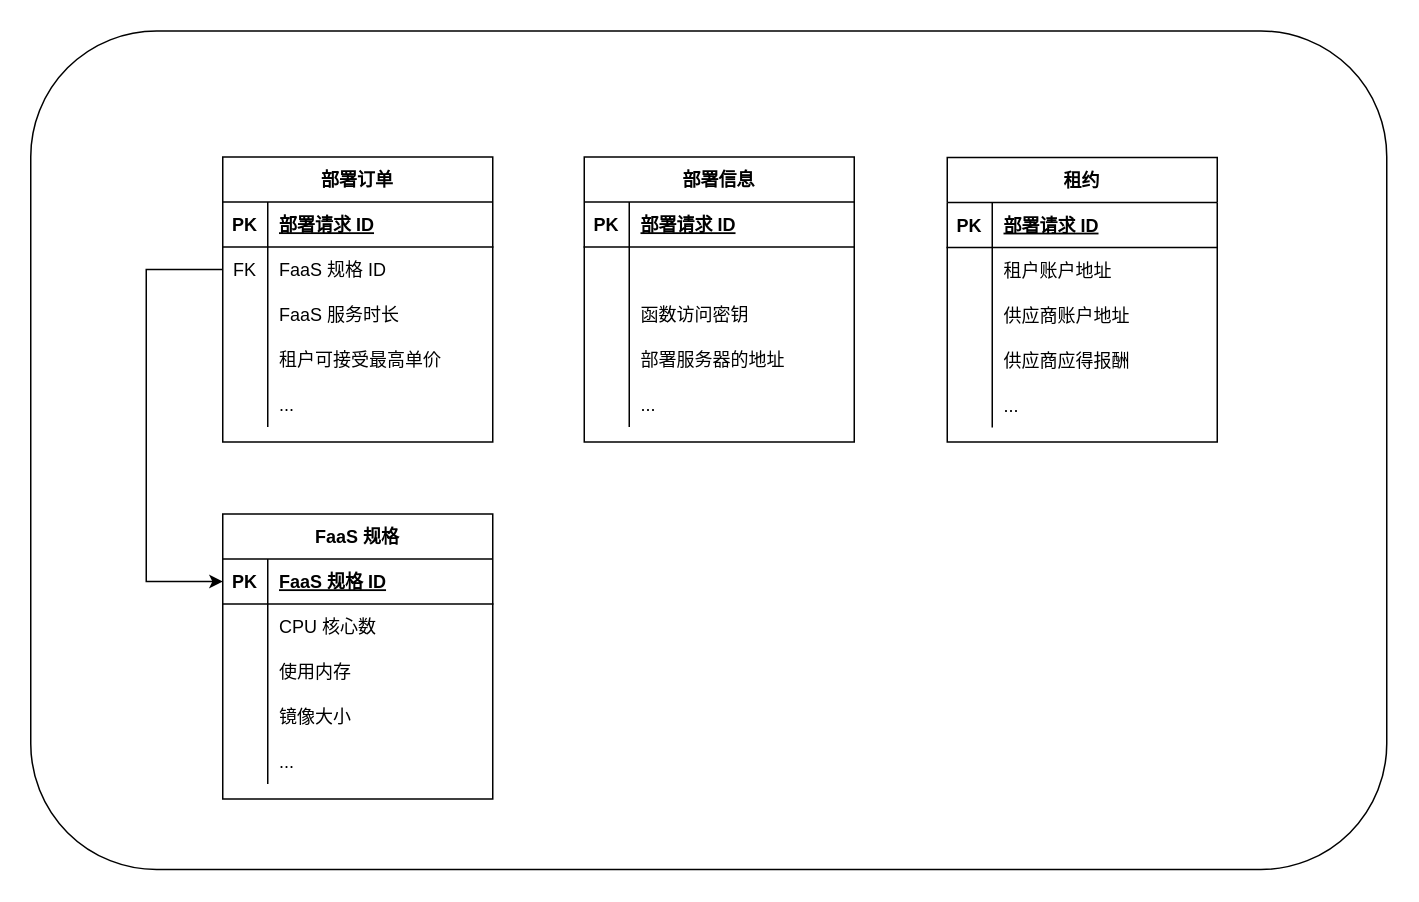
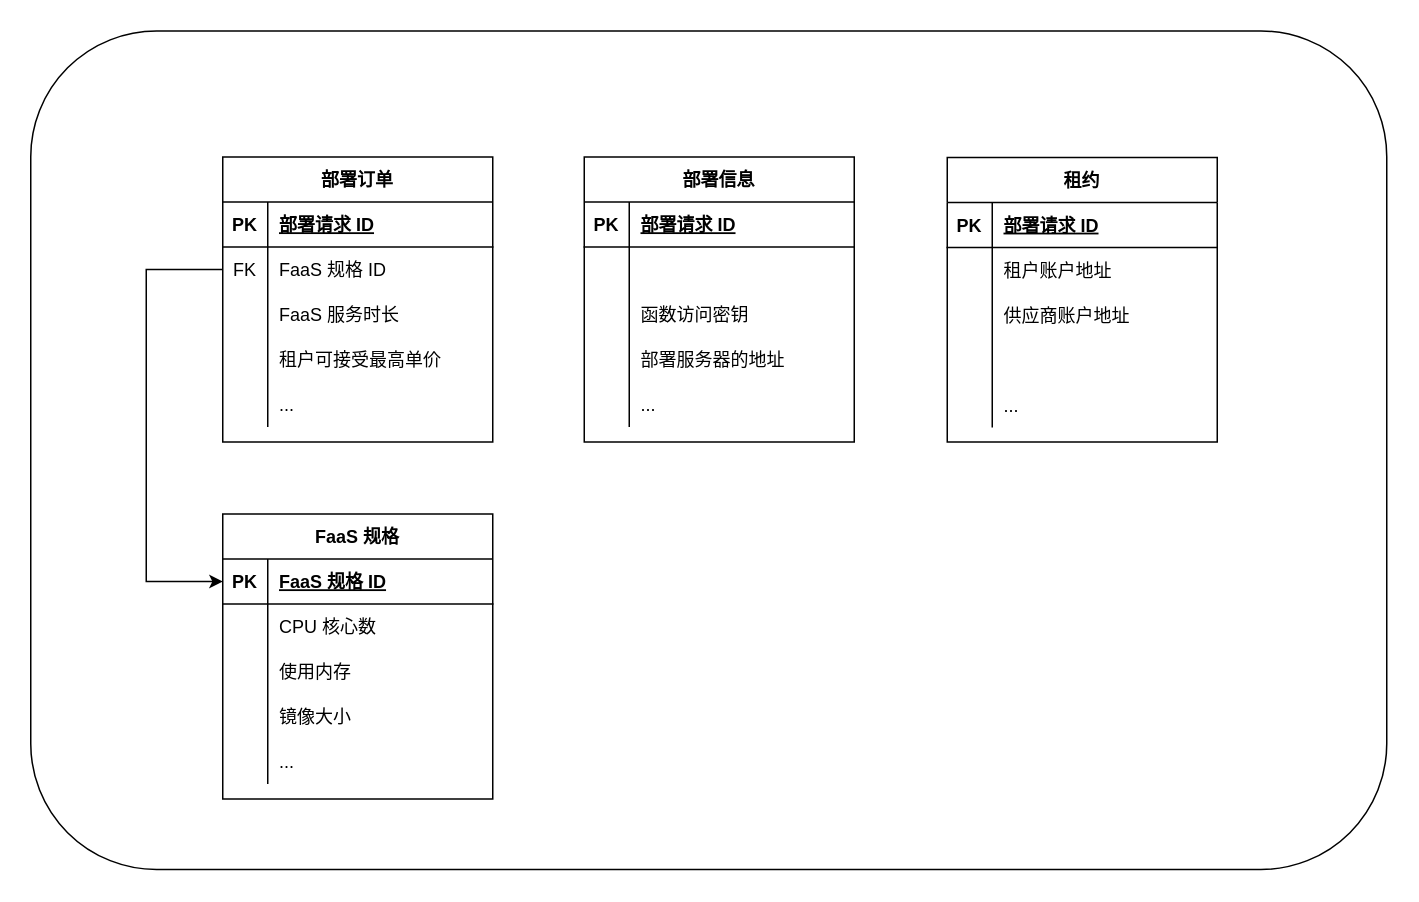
(1105, 360) -> none
